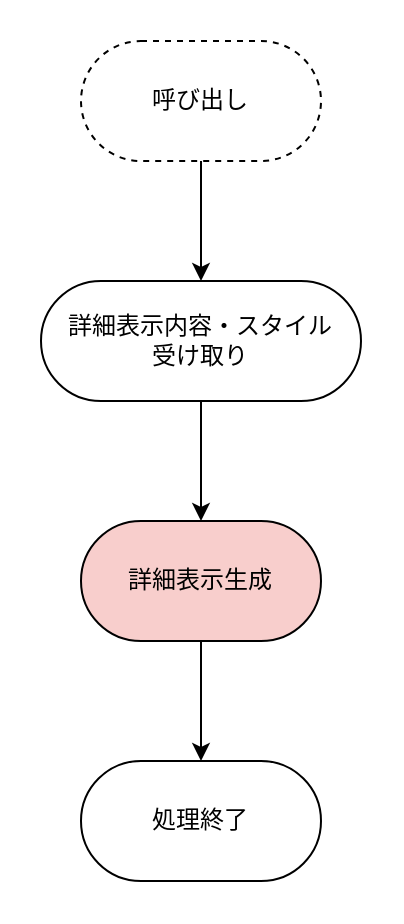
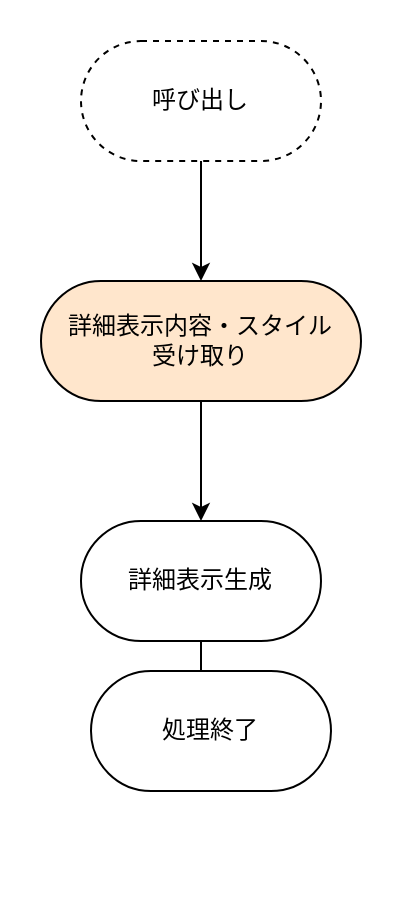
(201, 341) -> (201, 341)
(201, 581) -> (201, 581)
(201, 821) -> (211, 731)
